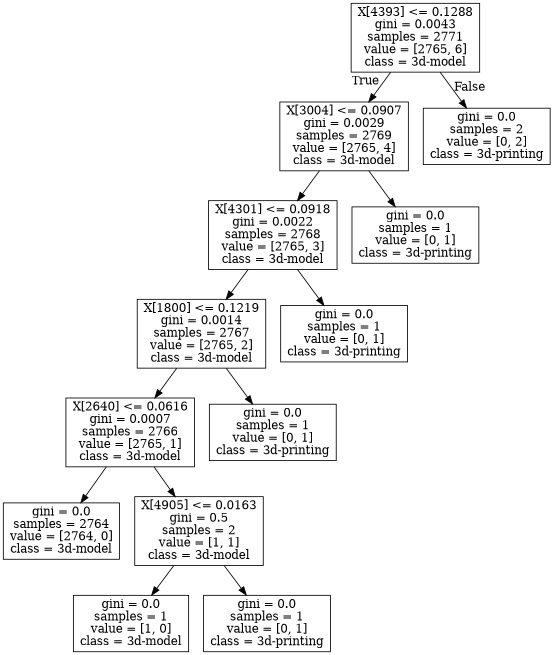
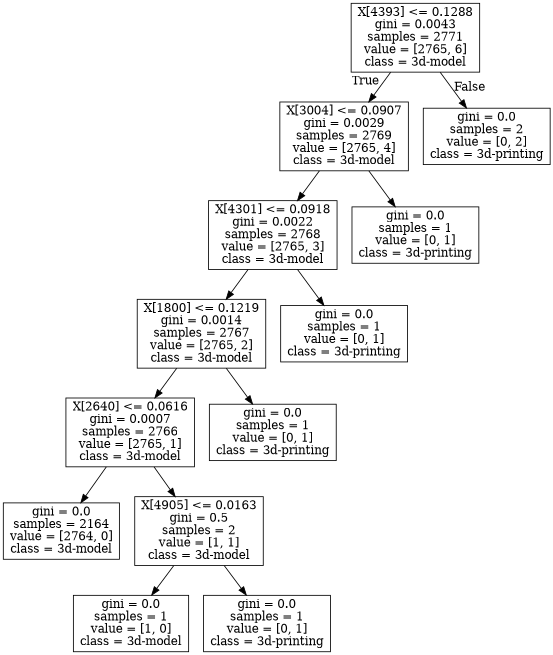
(61, 531) -> (61, 531)
